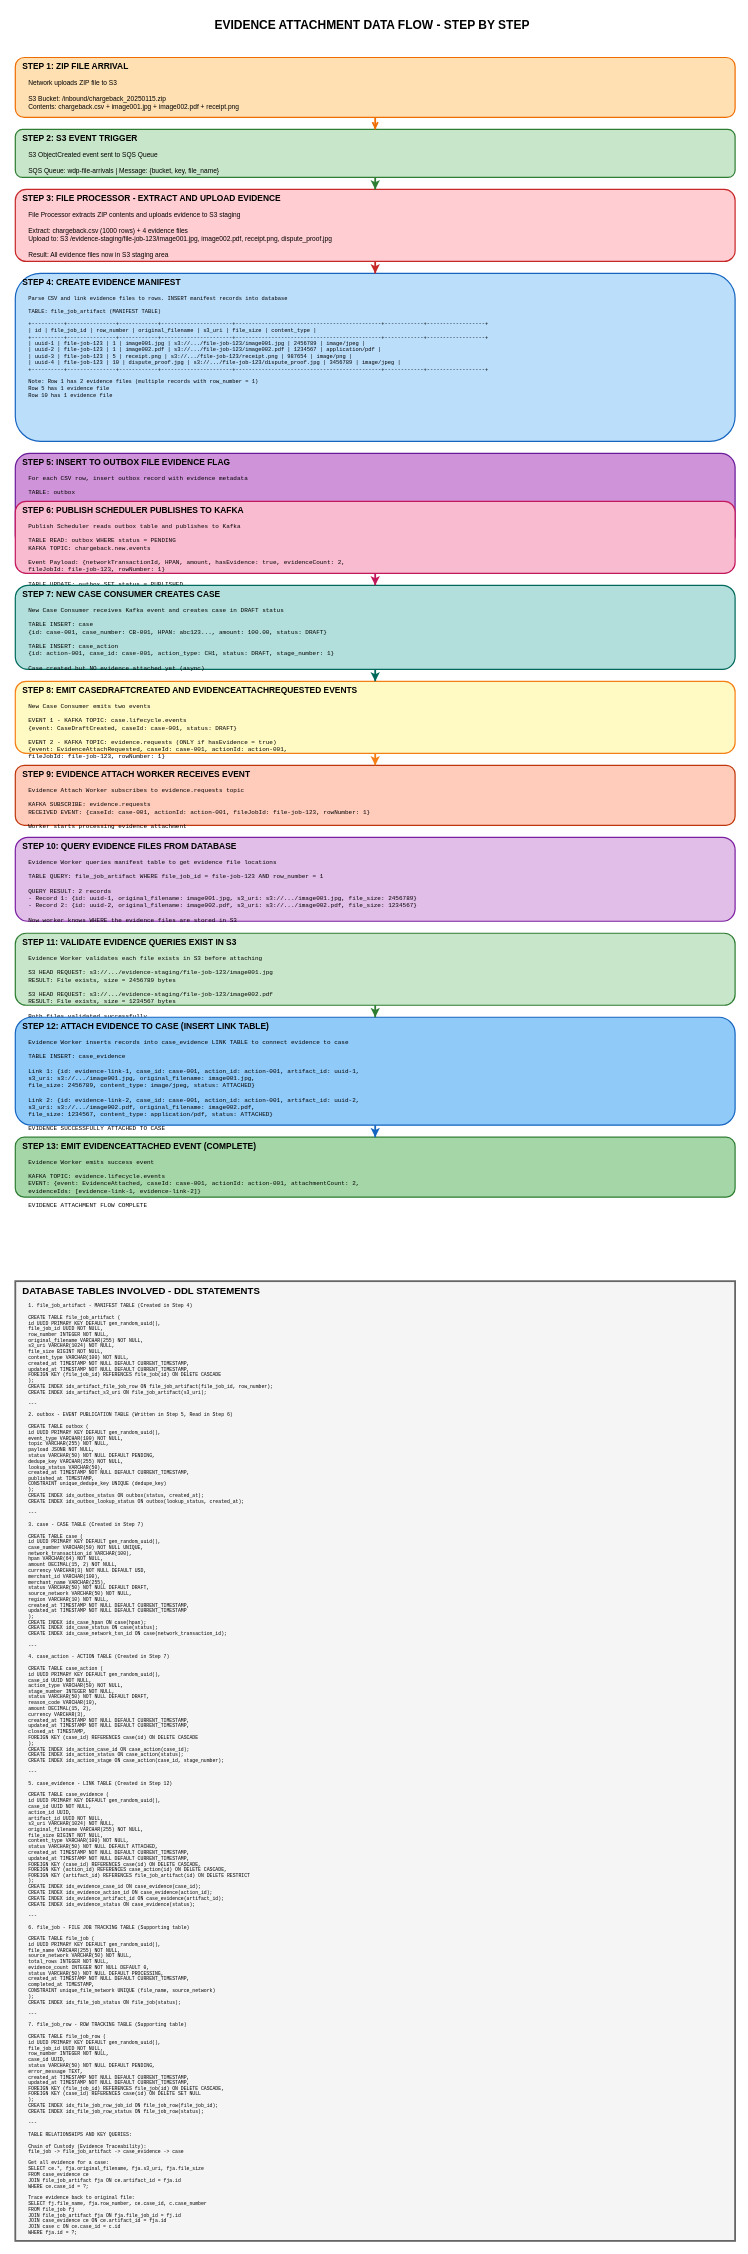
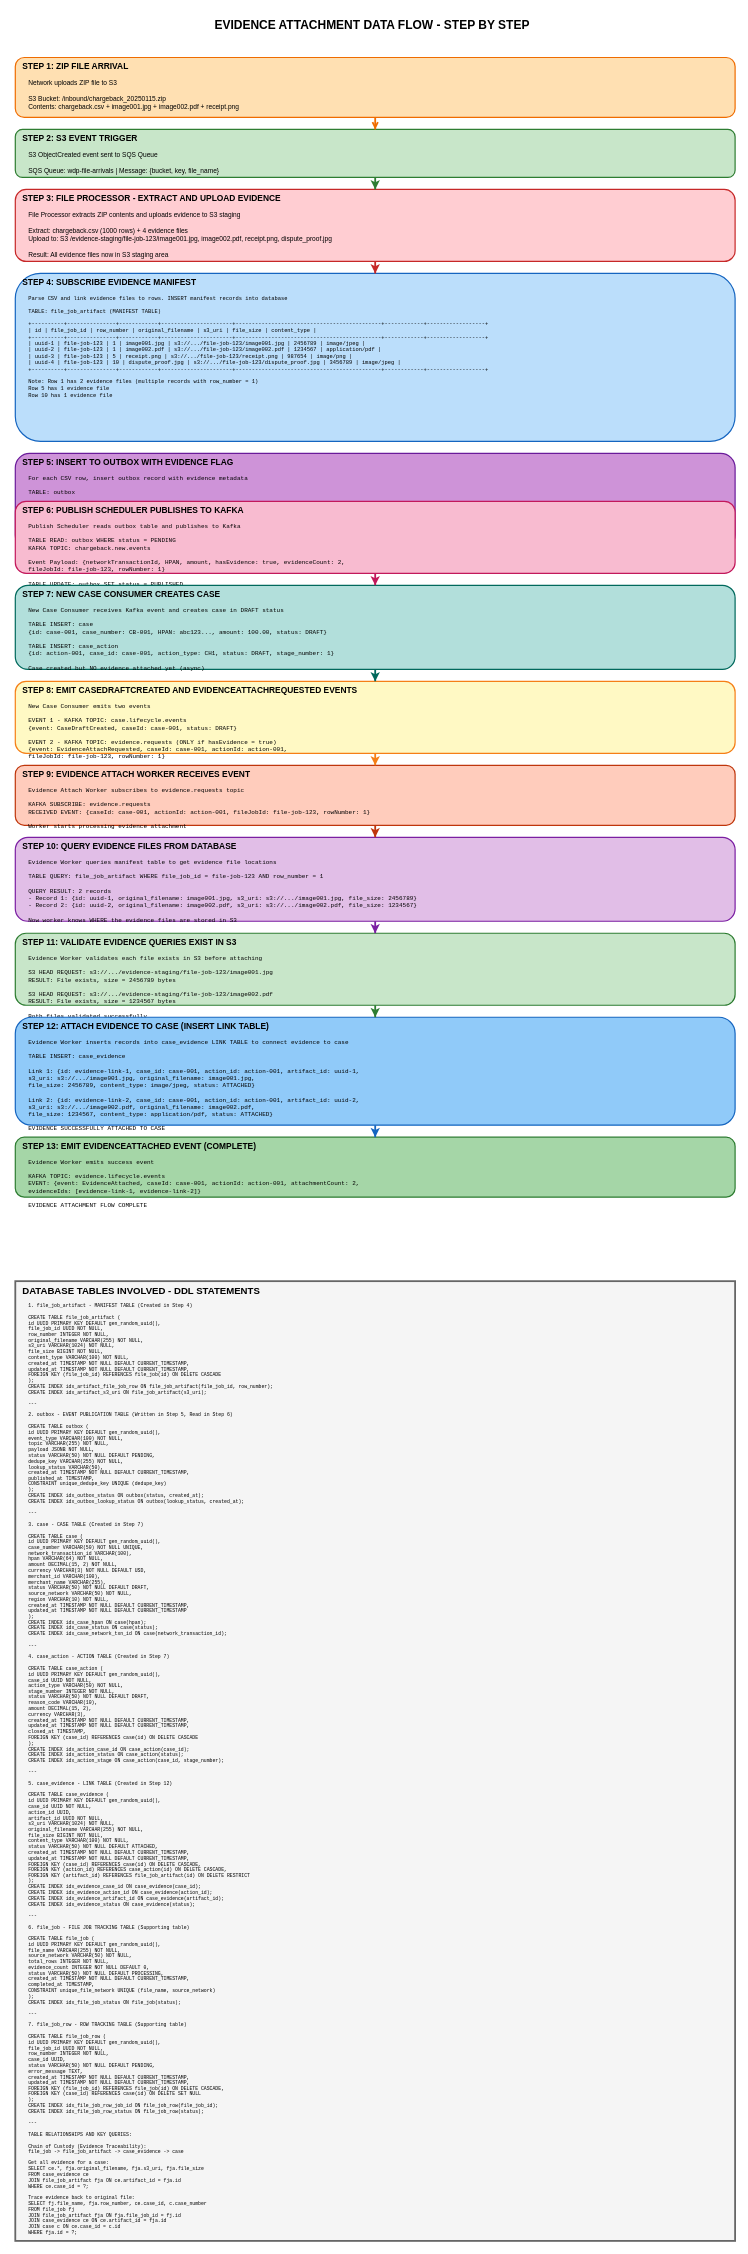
(92, 283) -> (99, 283)
(115, 463) -> (115, 463)
none -> (375, 835)
none -> (375, 931)
